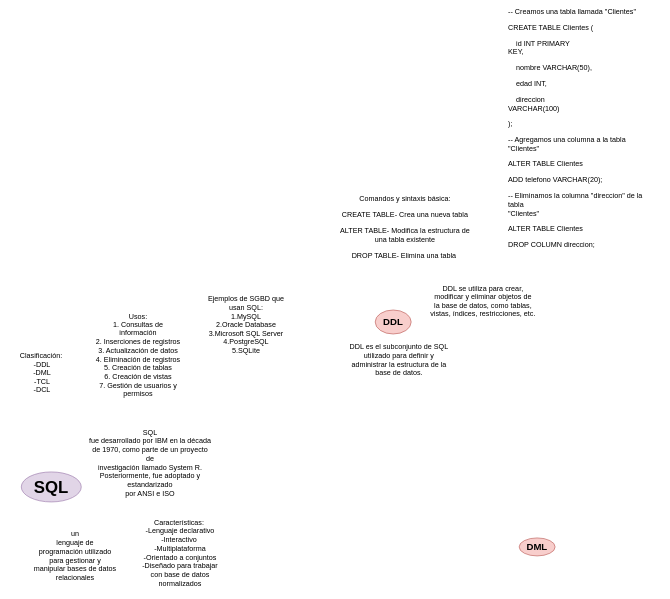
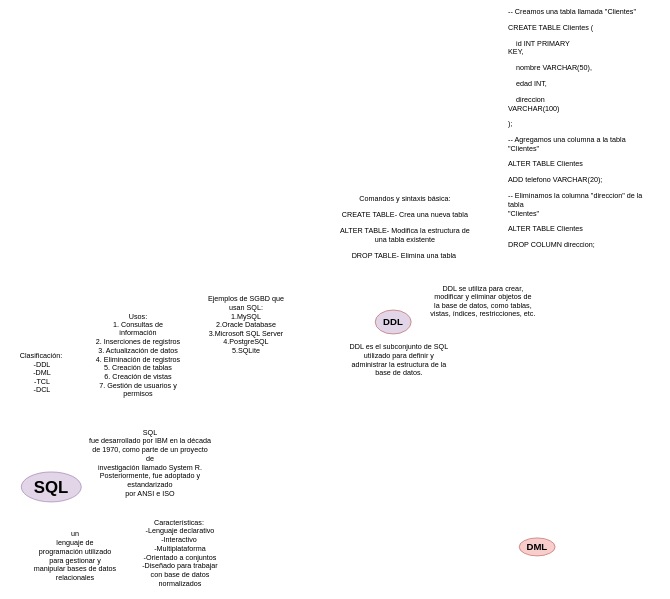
(393, 322) -> (393, 322)
